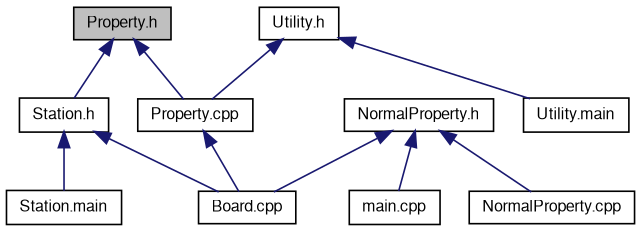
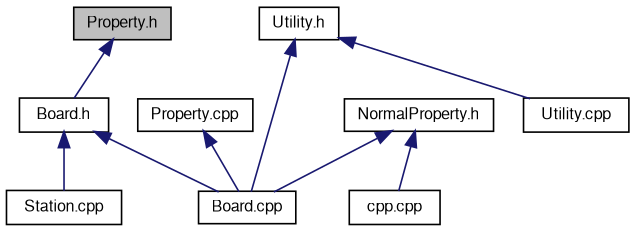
(241, 75) -> (271, 123)
(164, 76) -> none
(64, 115) -> (64, 115)
(576, 115) -> (576, 115)
(64, 207) -> (64, 207)
(395, 207) -> (395, 207)
(552, 207) -> none
